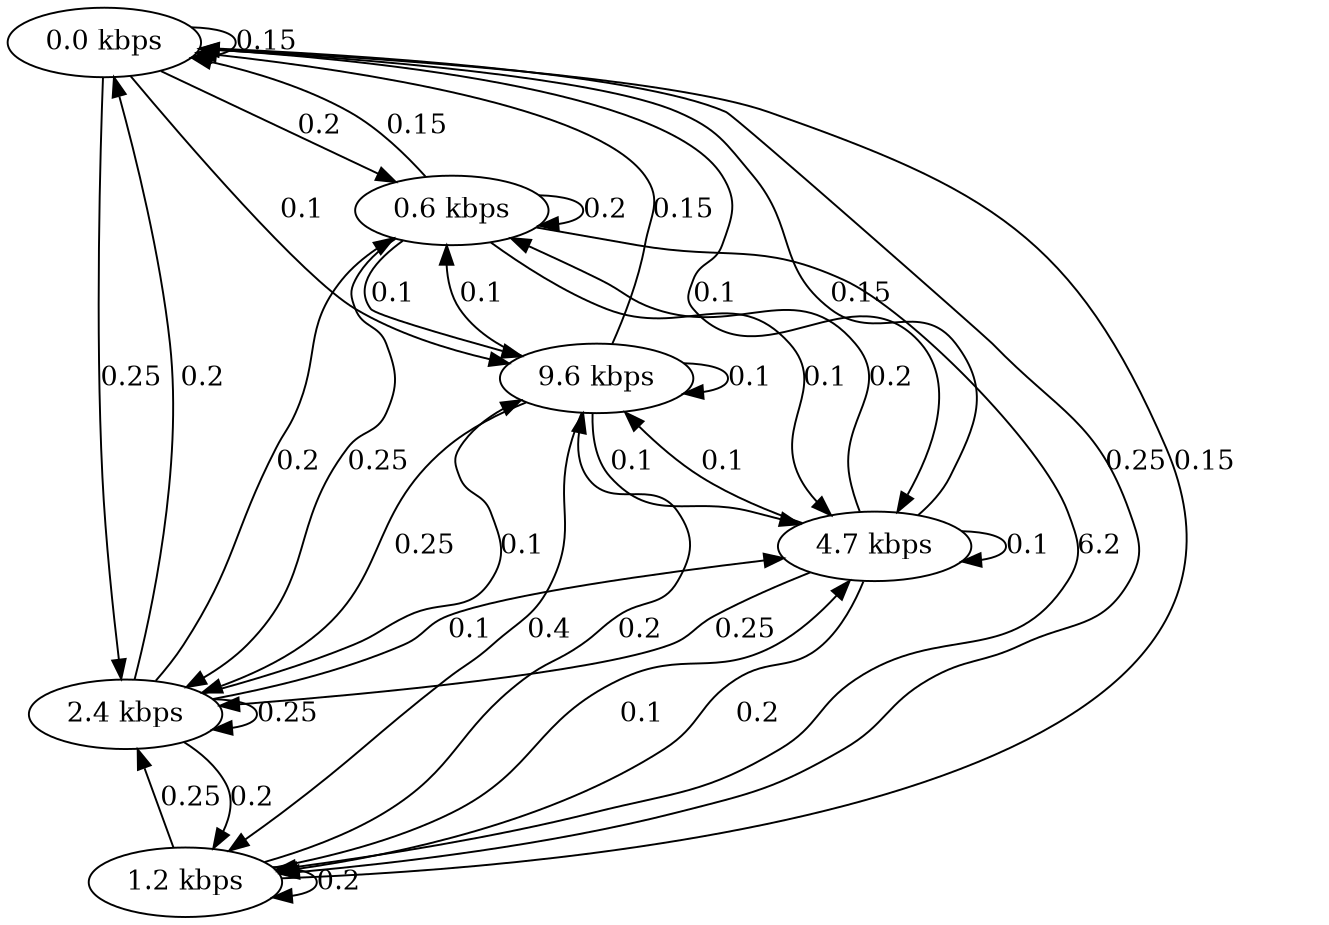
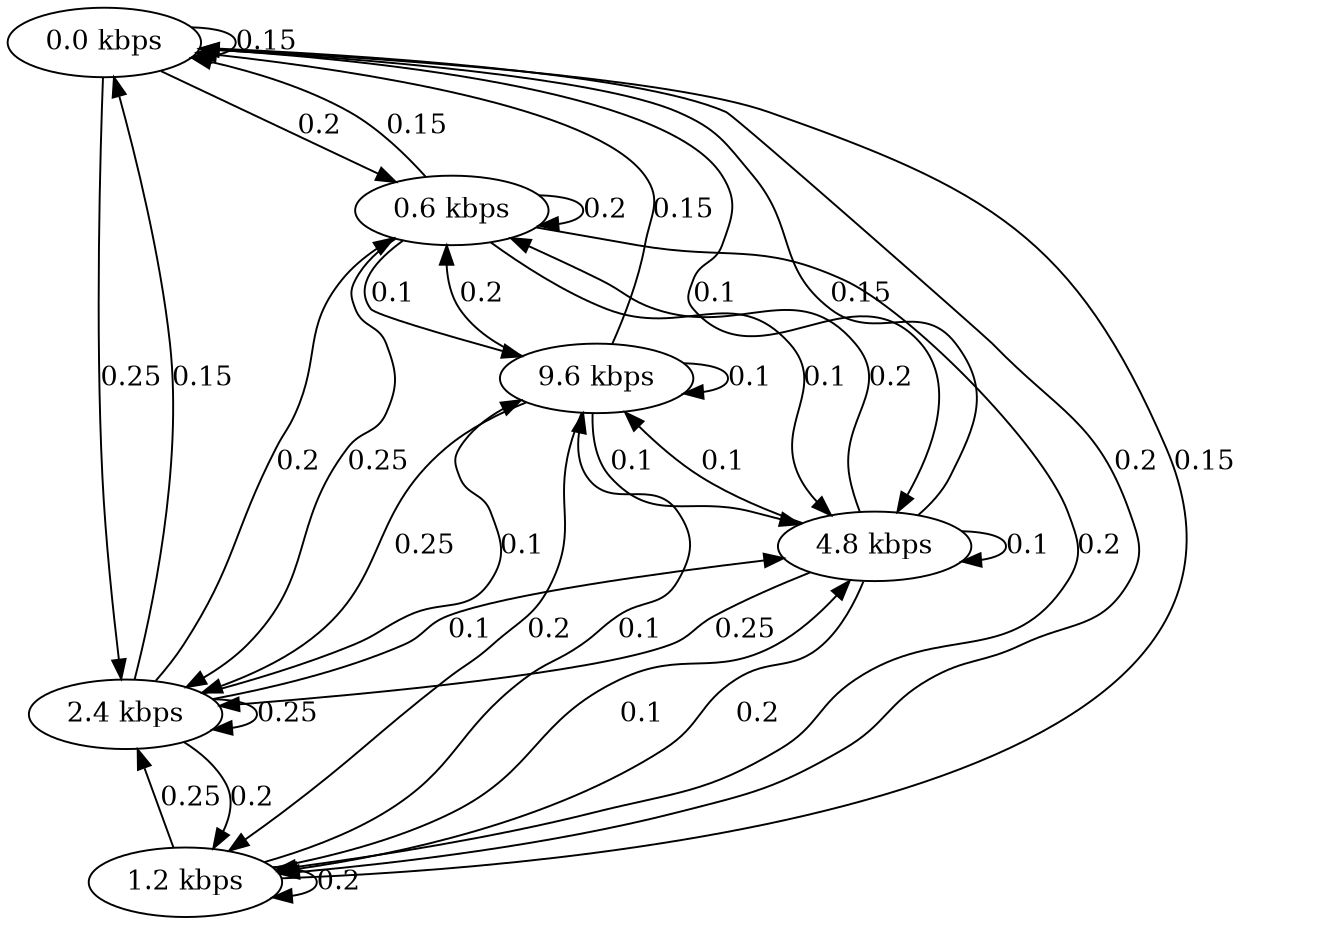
(287, 250) -> none
(482, 294) -> (482, 294)
(203, 378) -> (203, 378)
(1136, 462) -> (1136, 462)
(875, 546) -> (875, 546)
(1100, 546) -> (1100, 546)
(549, 630) -> (549, 630)
(640, 630) -> (640, 630)
